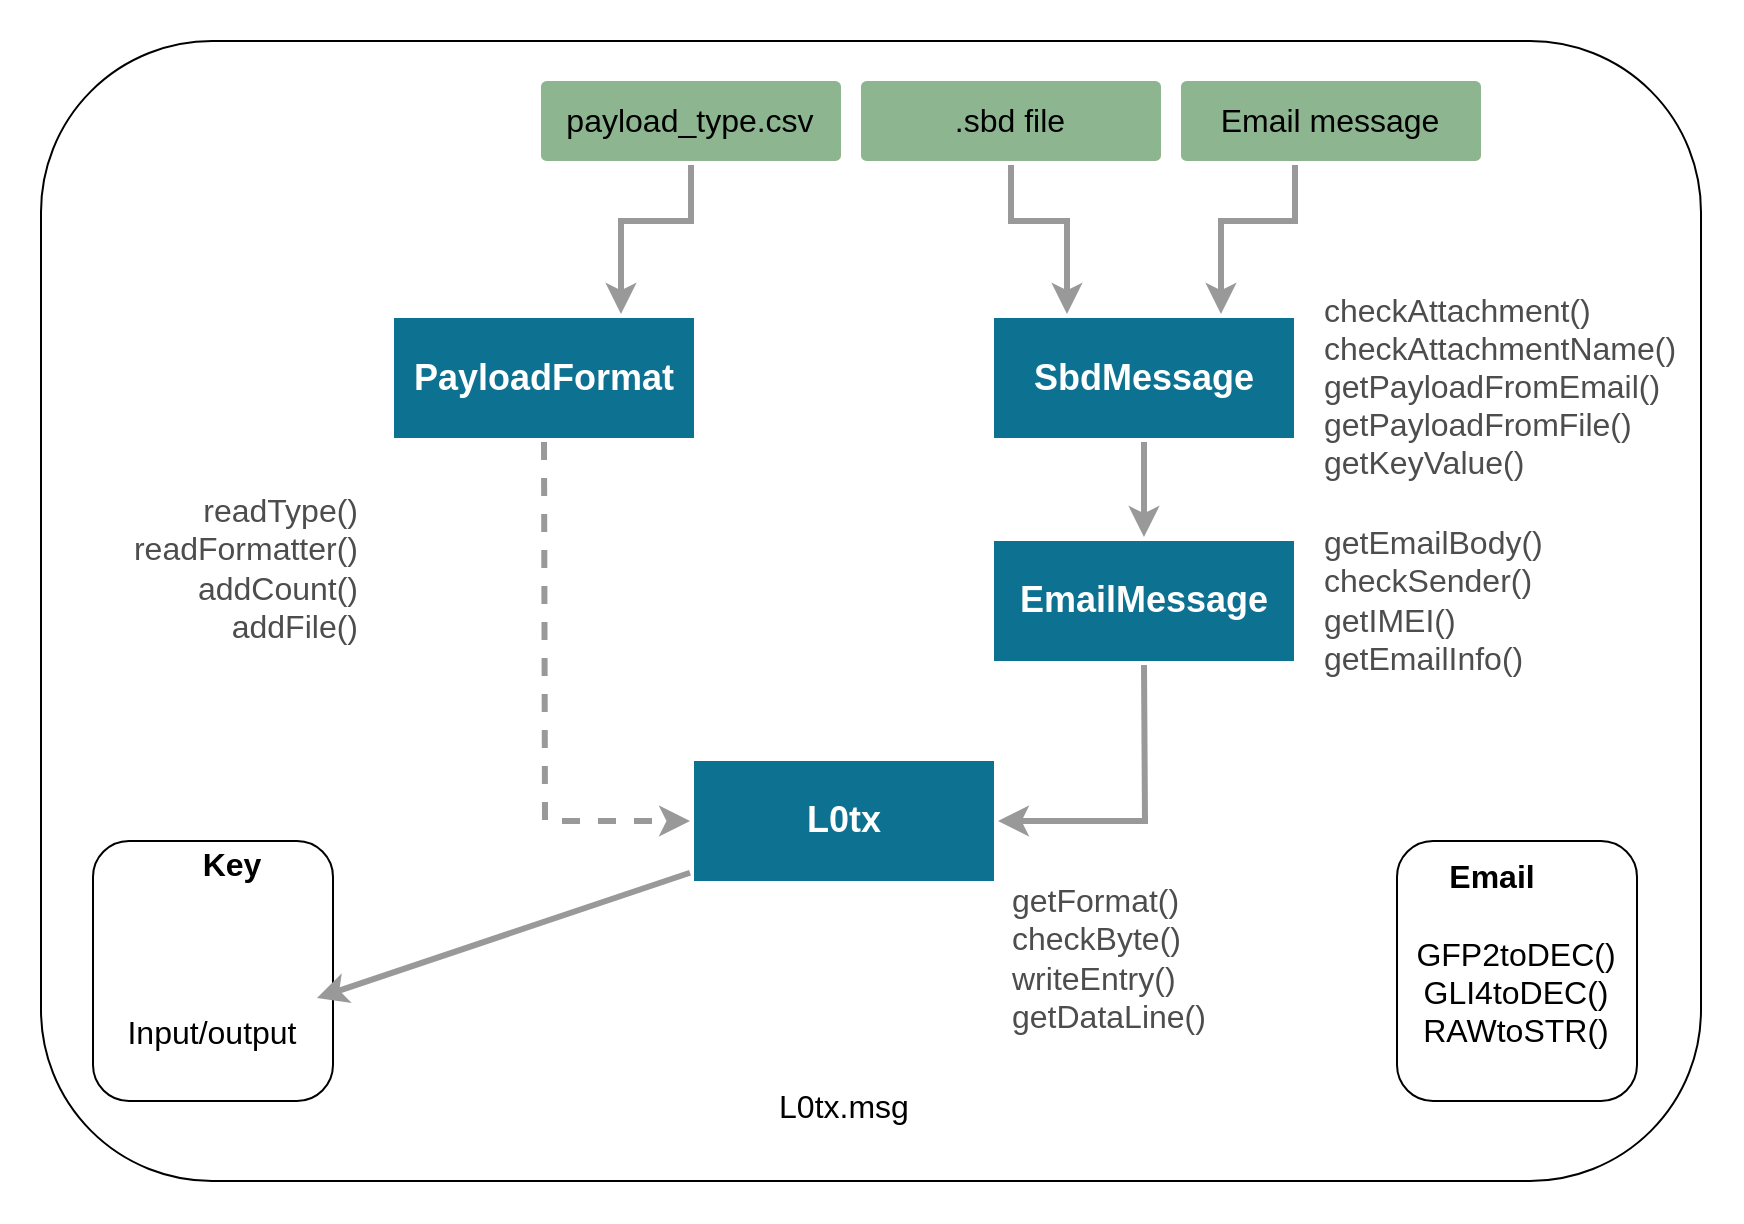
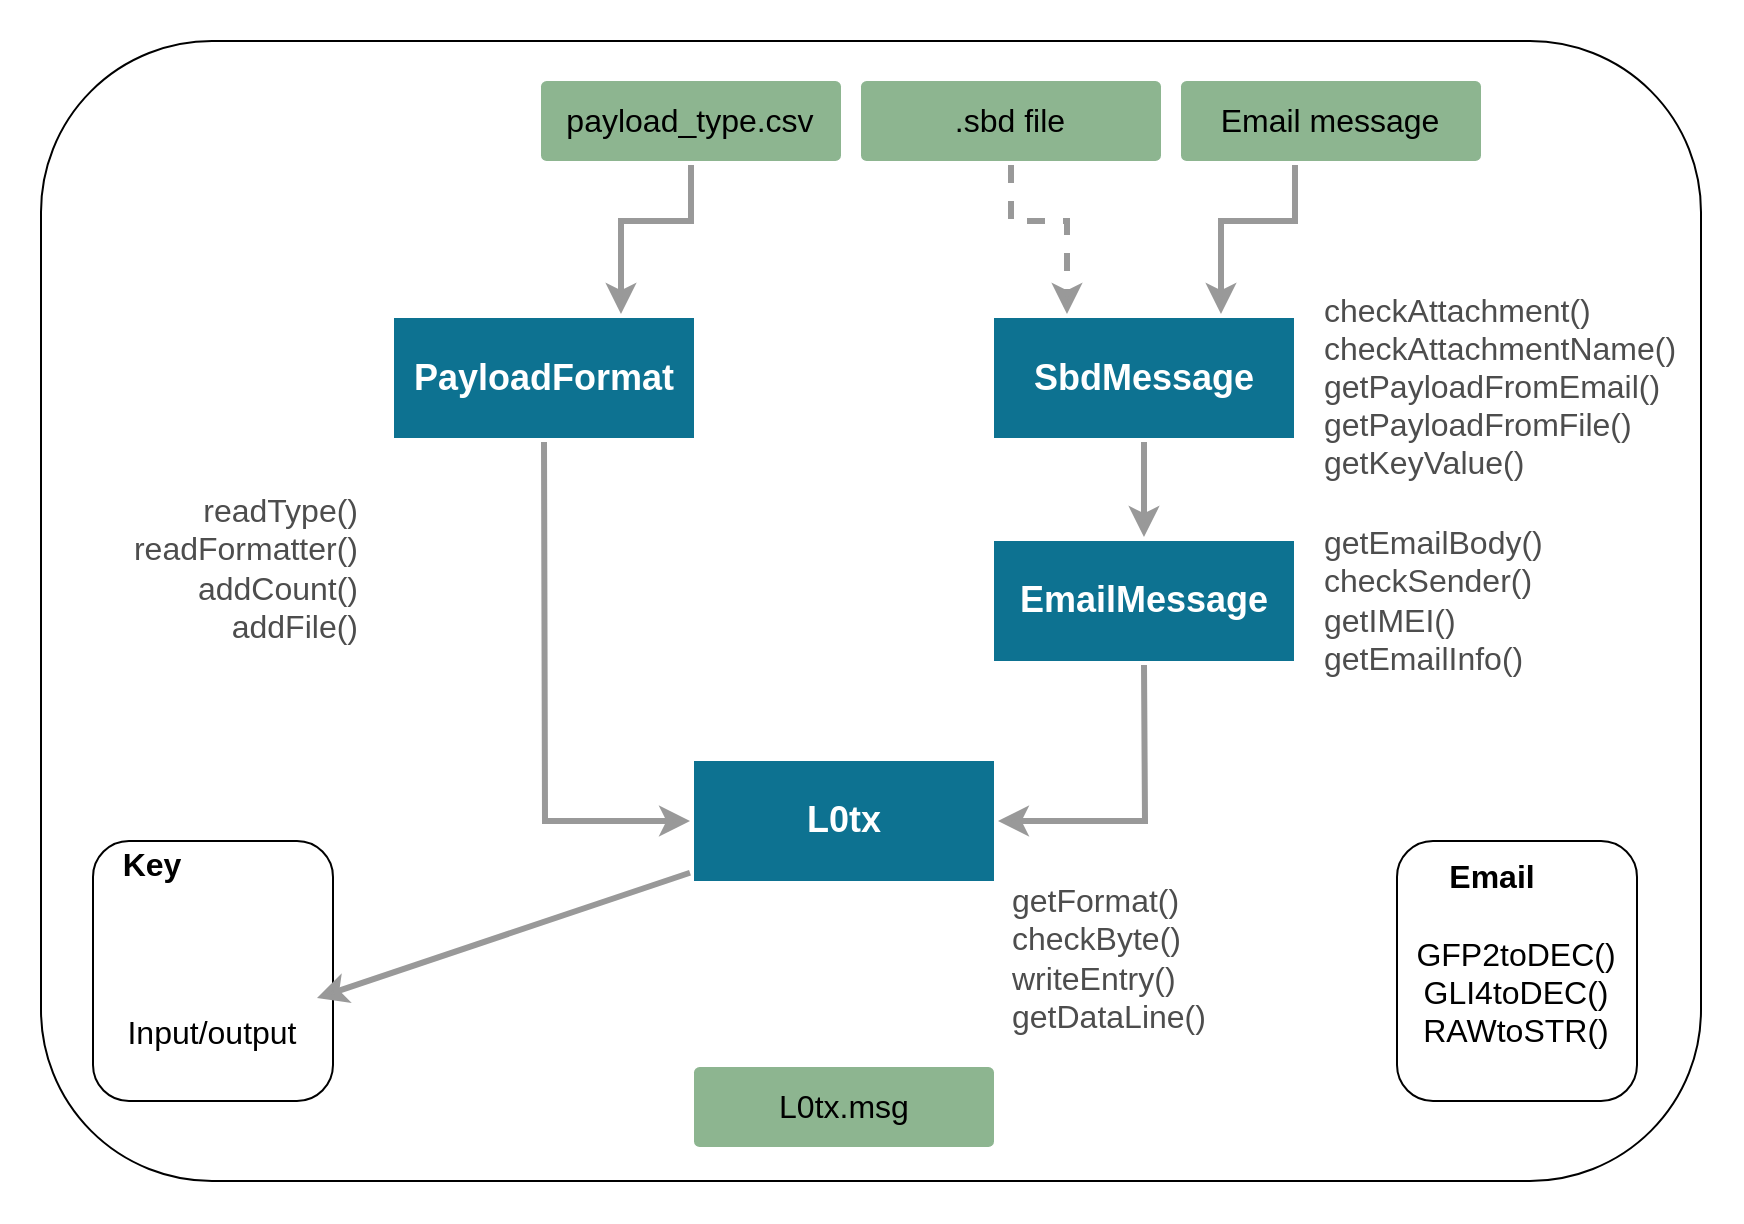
(1011, 191) -> (1011, 191)
(544, 468) -> (544, 468)
(233, 865) -> (153, 865)
(844, 1107) -> (844, 1107)
